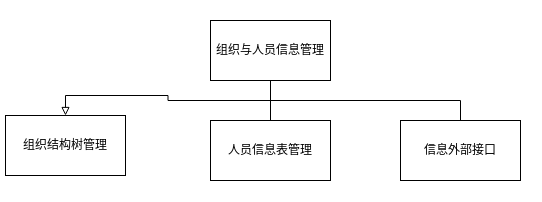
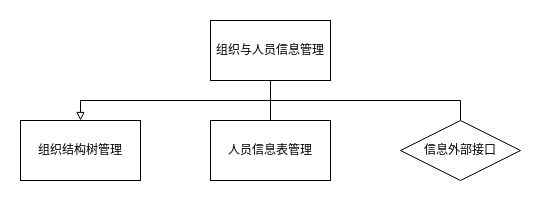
(66, 146) -> (81, 151)
(461, 151) -> (461, 151)
